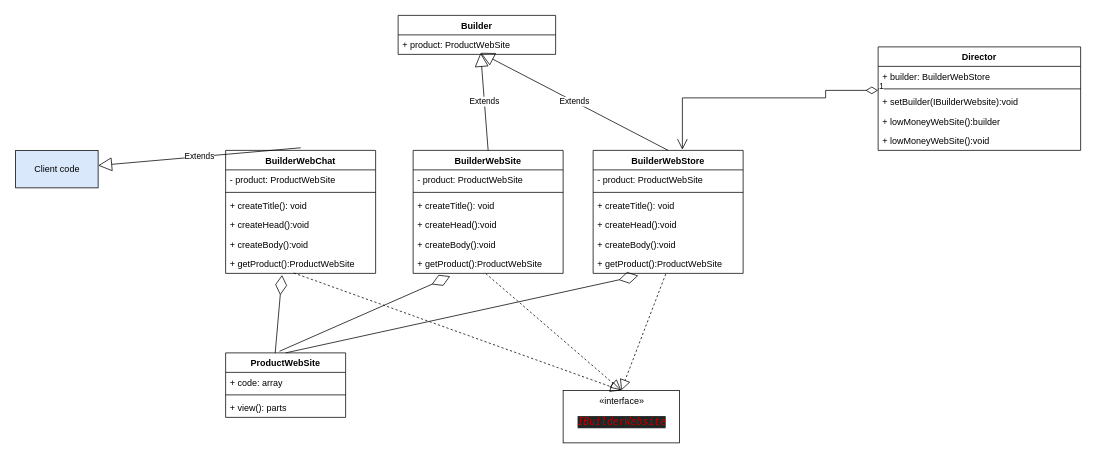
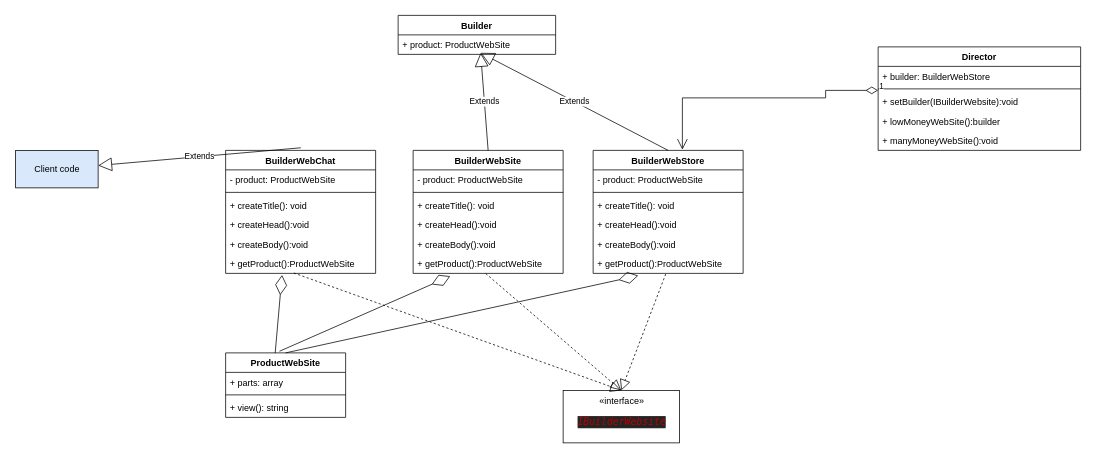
(937, 141) -> (940, 141)
(259, 383) -> (261, 383)
(263, 408) -> (264, 408)
